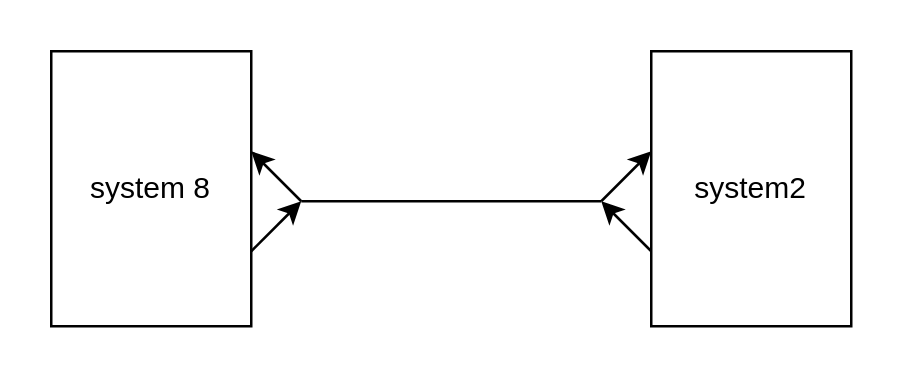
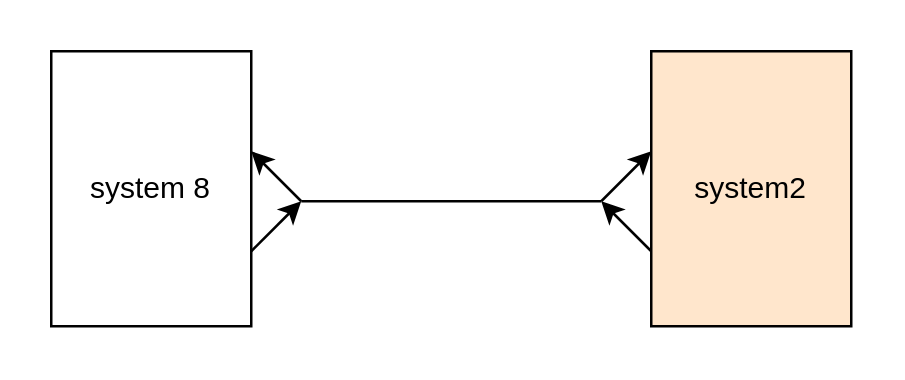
(751, 189) -> (751, 189)
